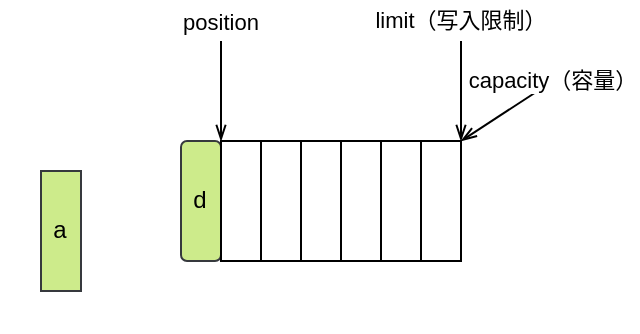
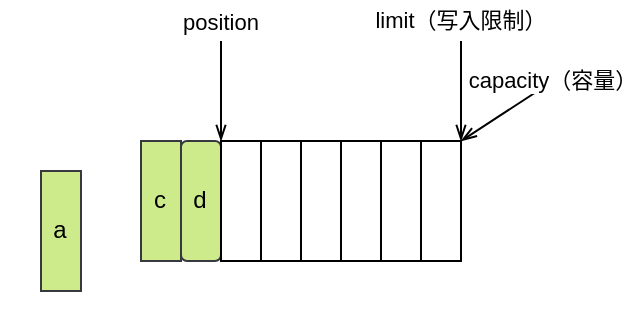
none -> (161, 201)
